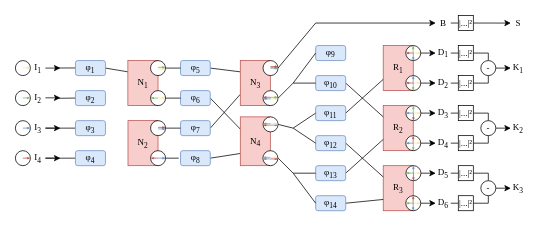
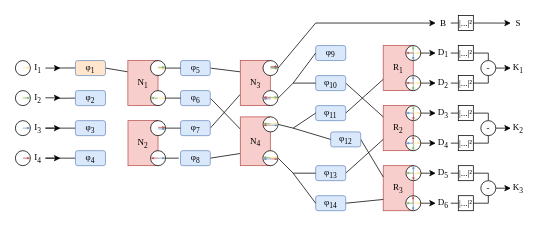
(90, 68) -> (90, 68)
(330, 143) -> (345, 139)
